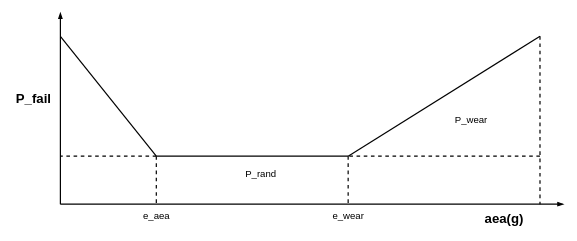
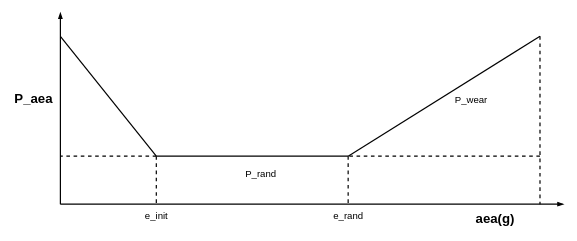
(34, 99) -> (34, 99)
(471, 120) -> (471, 99)
(157, 216) -> (157, 216)
(349, 216) -> (349, 216)
(504, 219) -> (495, 219)
